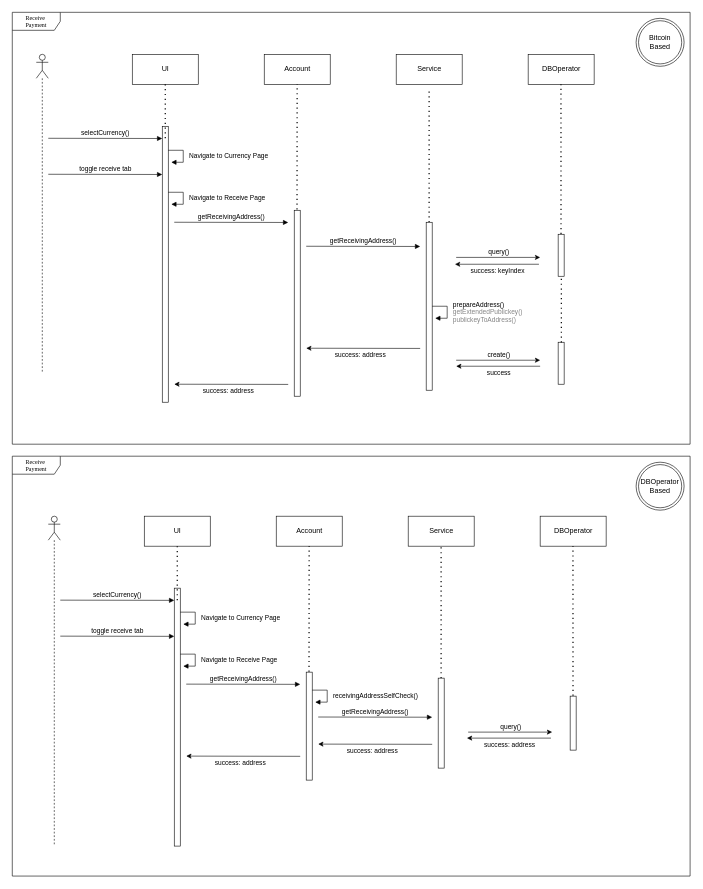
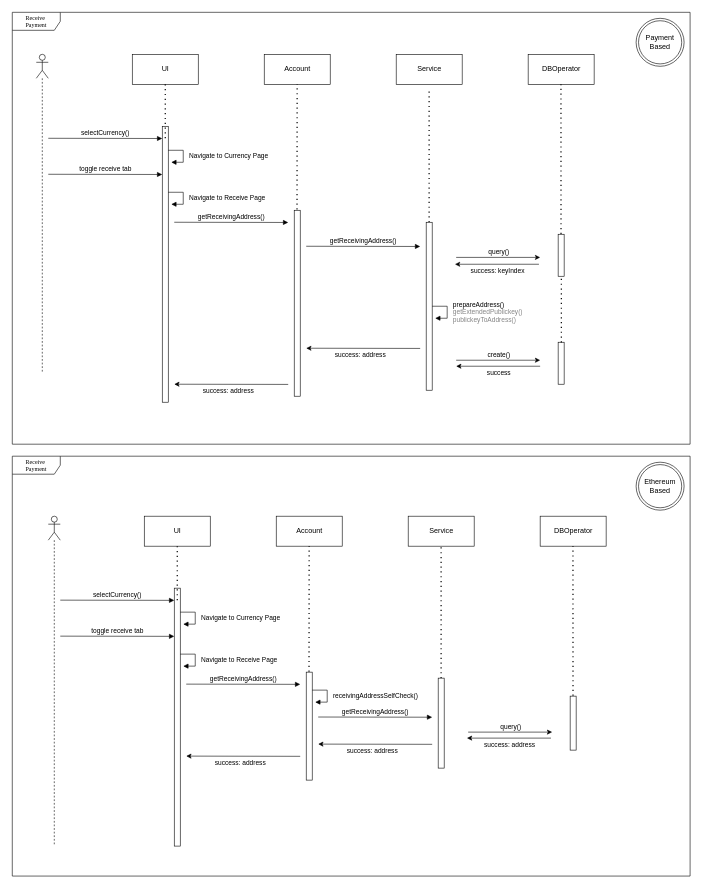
(660, 42) -> (660, 42)
(660, 486) -> (660, 486)
